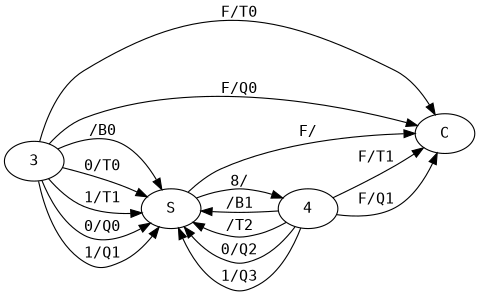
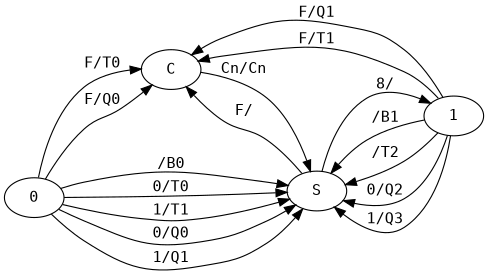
none -> (268, 99)
(34, 161) -> (34, 198)
(308, 209) -> (454, 116)
